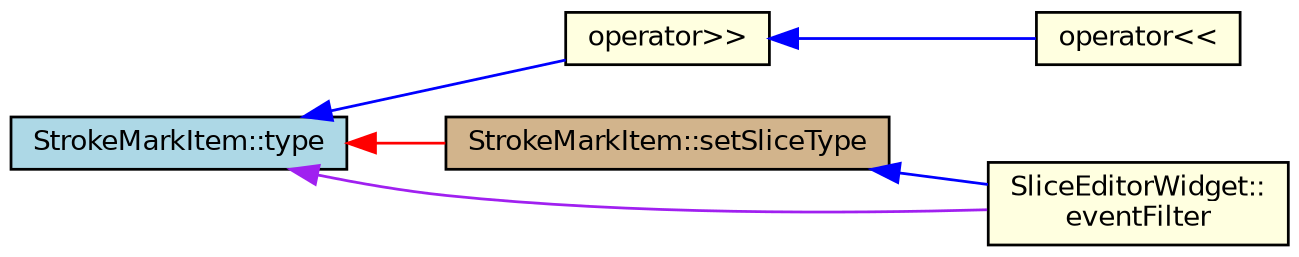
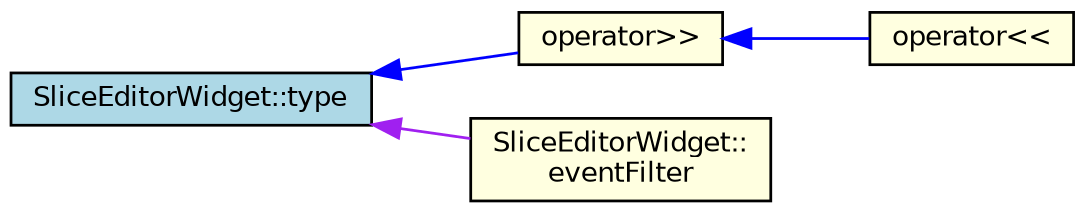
(179, 143) -> (191, 99)
(668, 143) -> none
